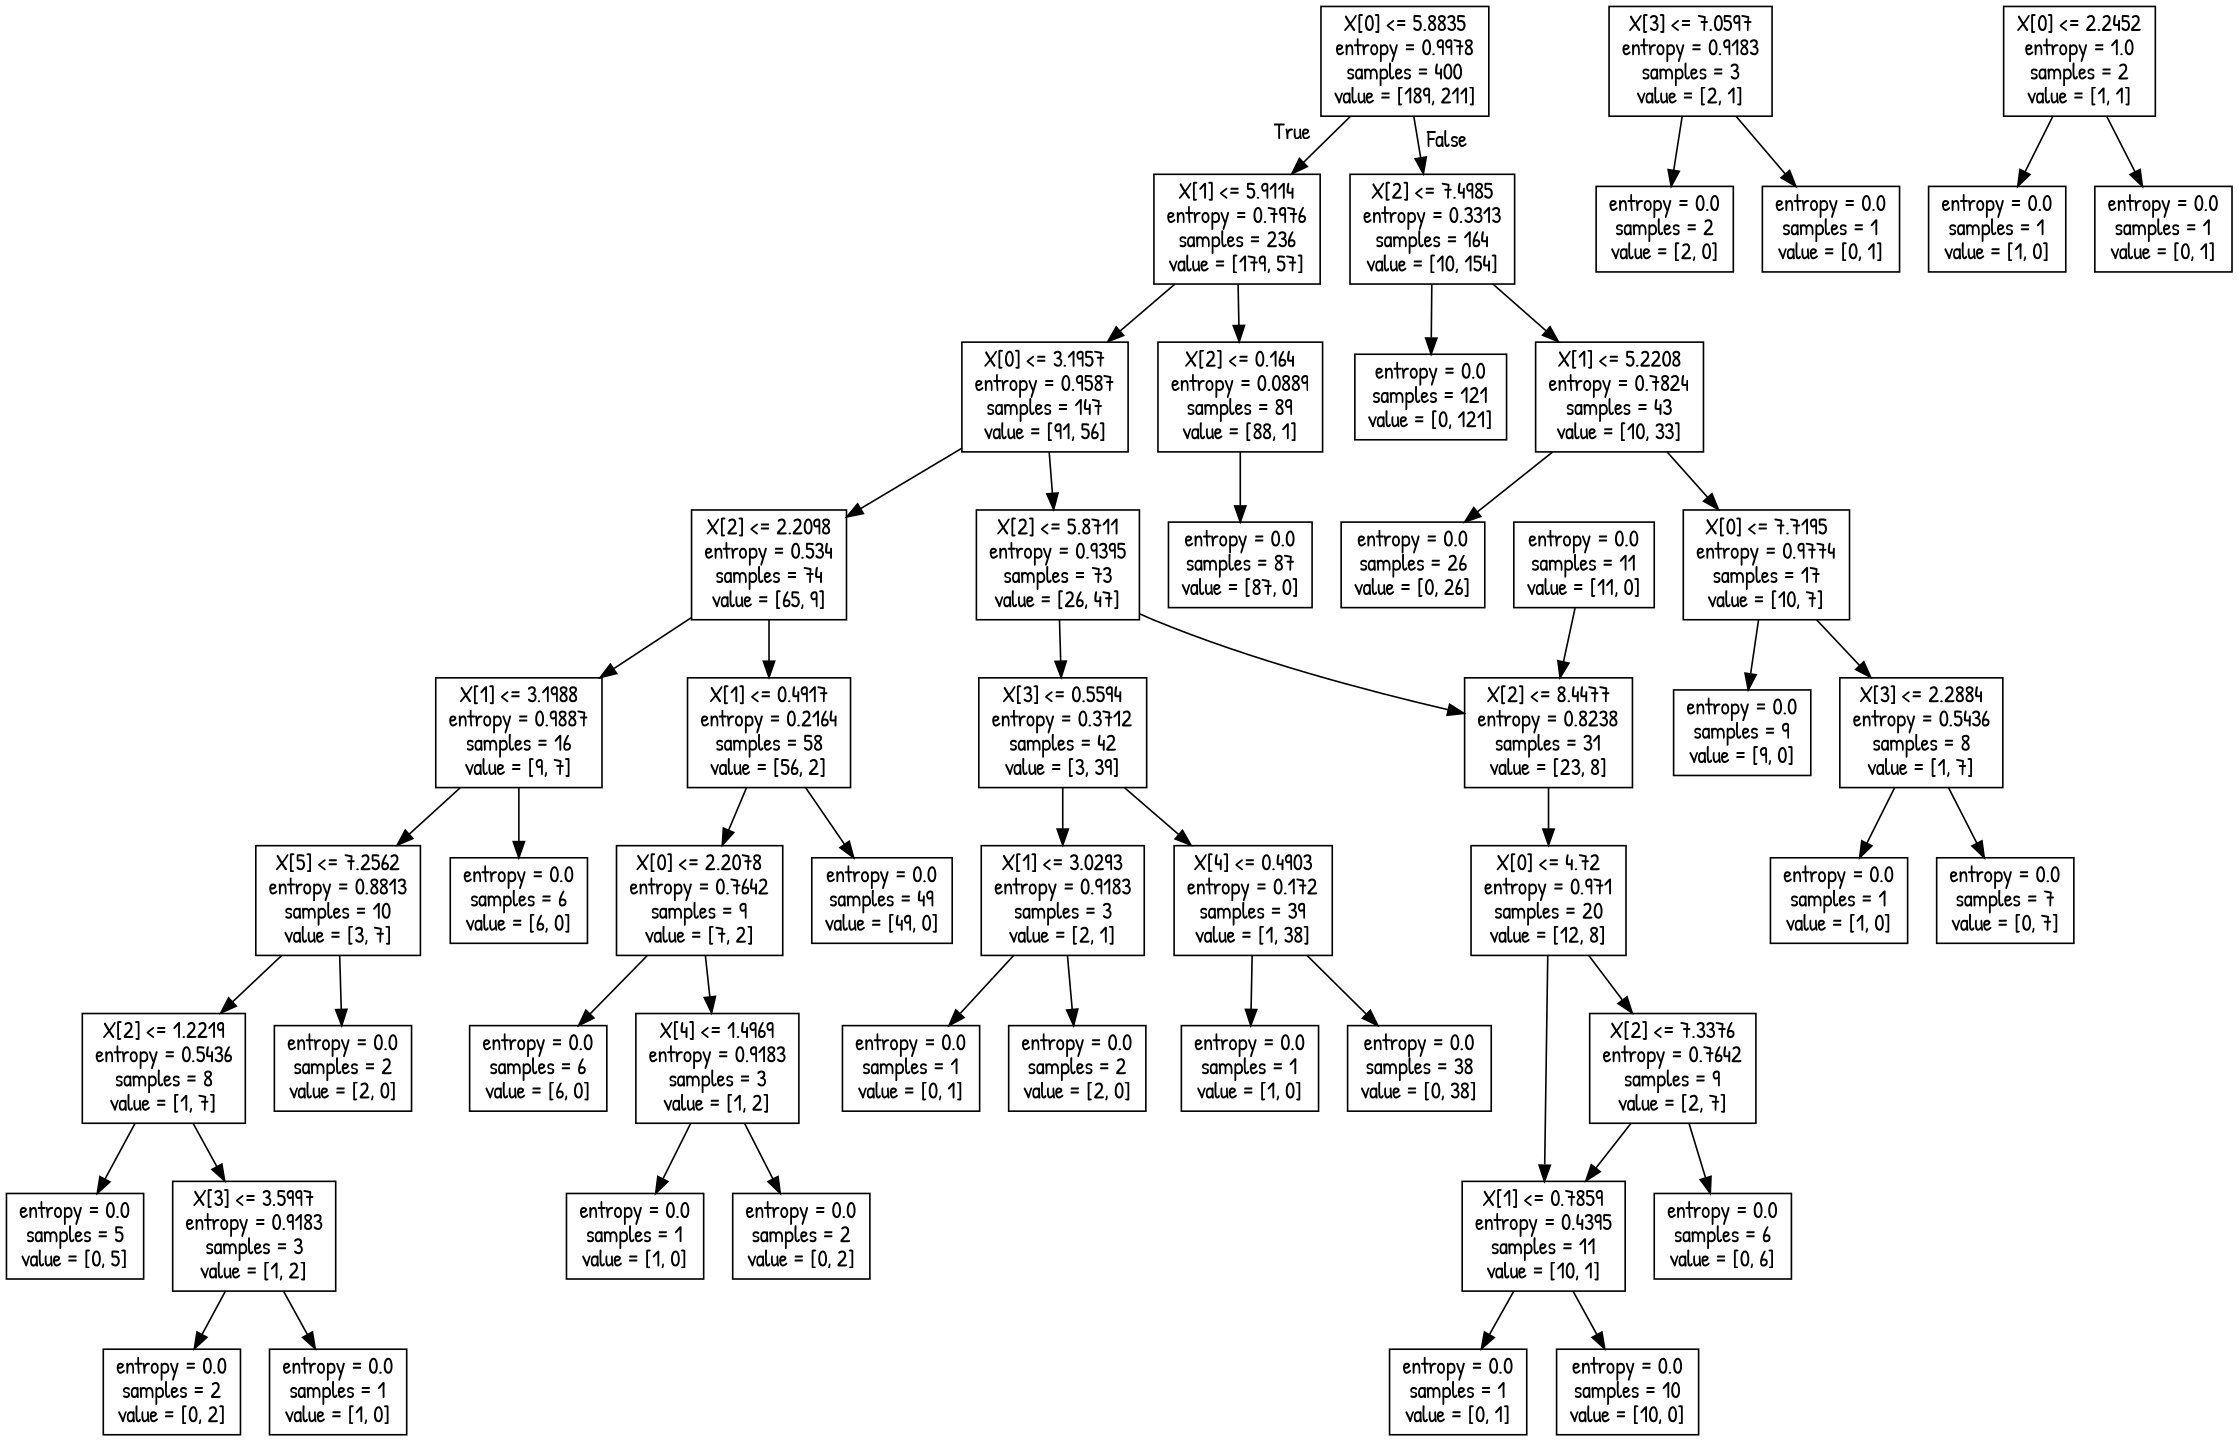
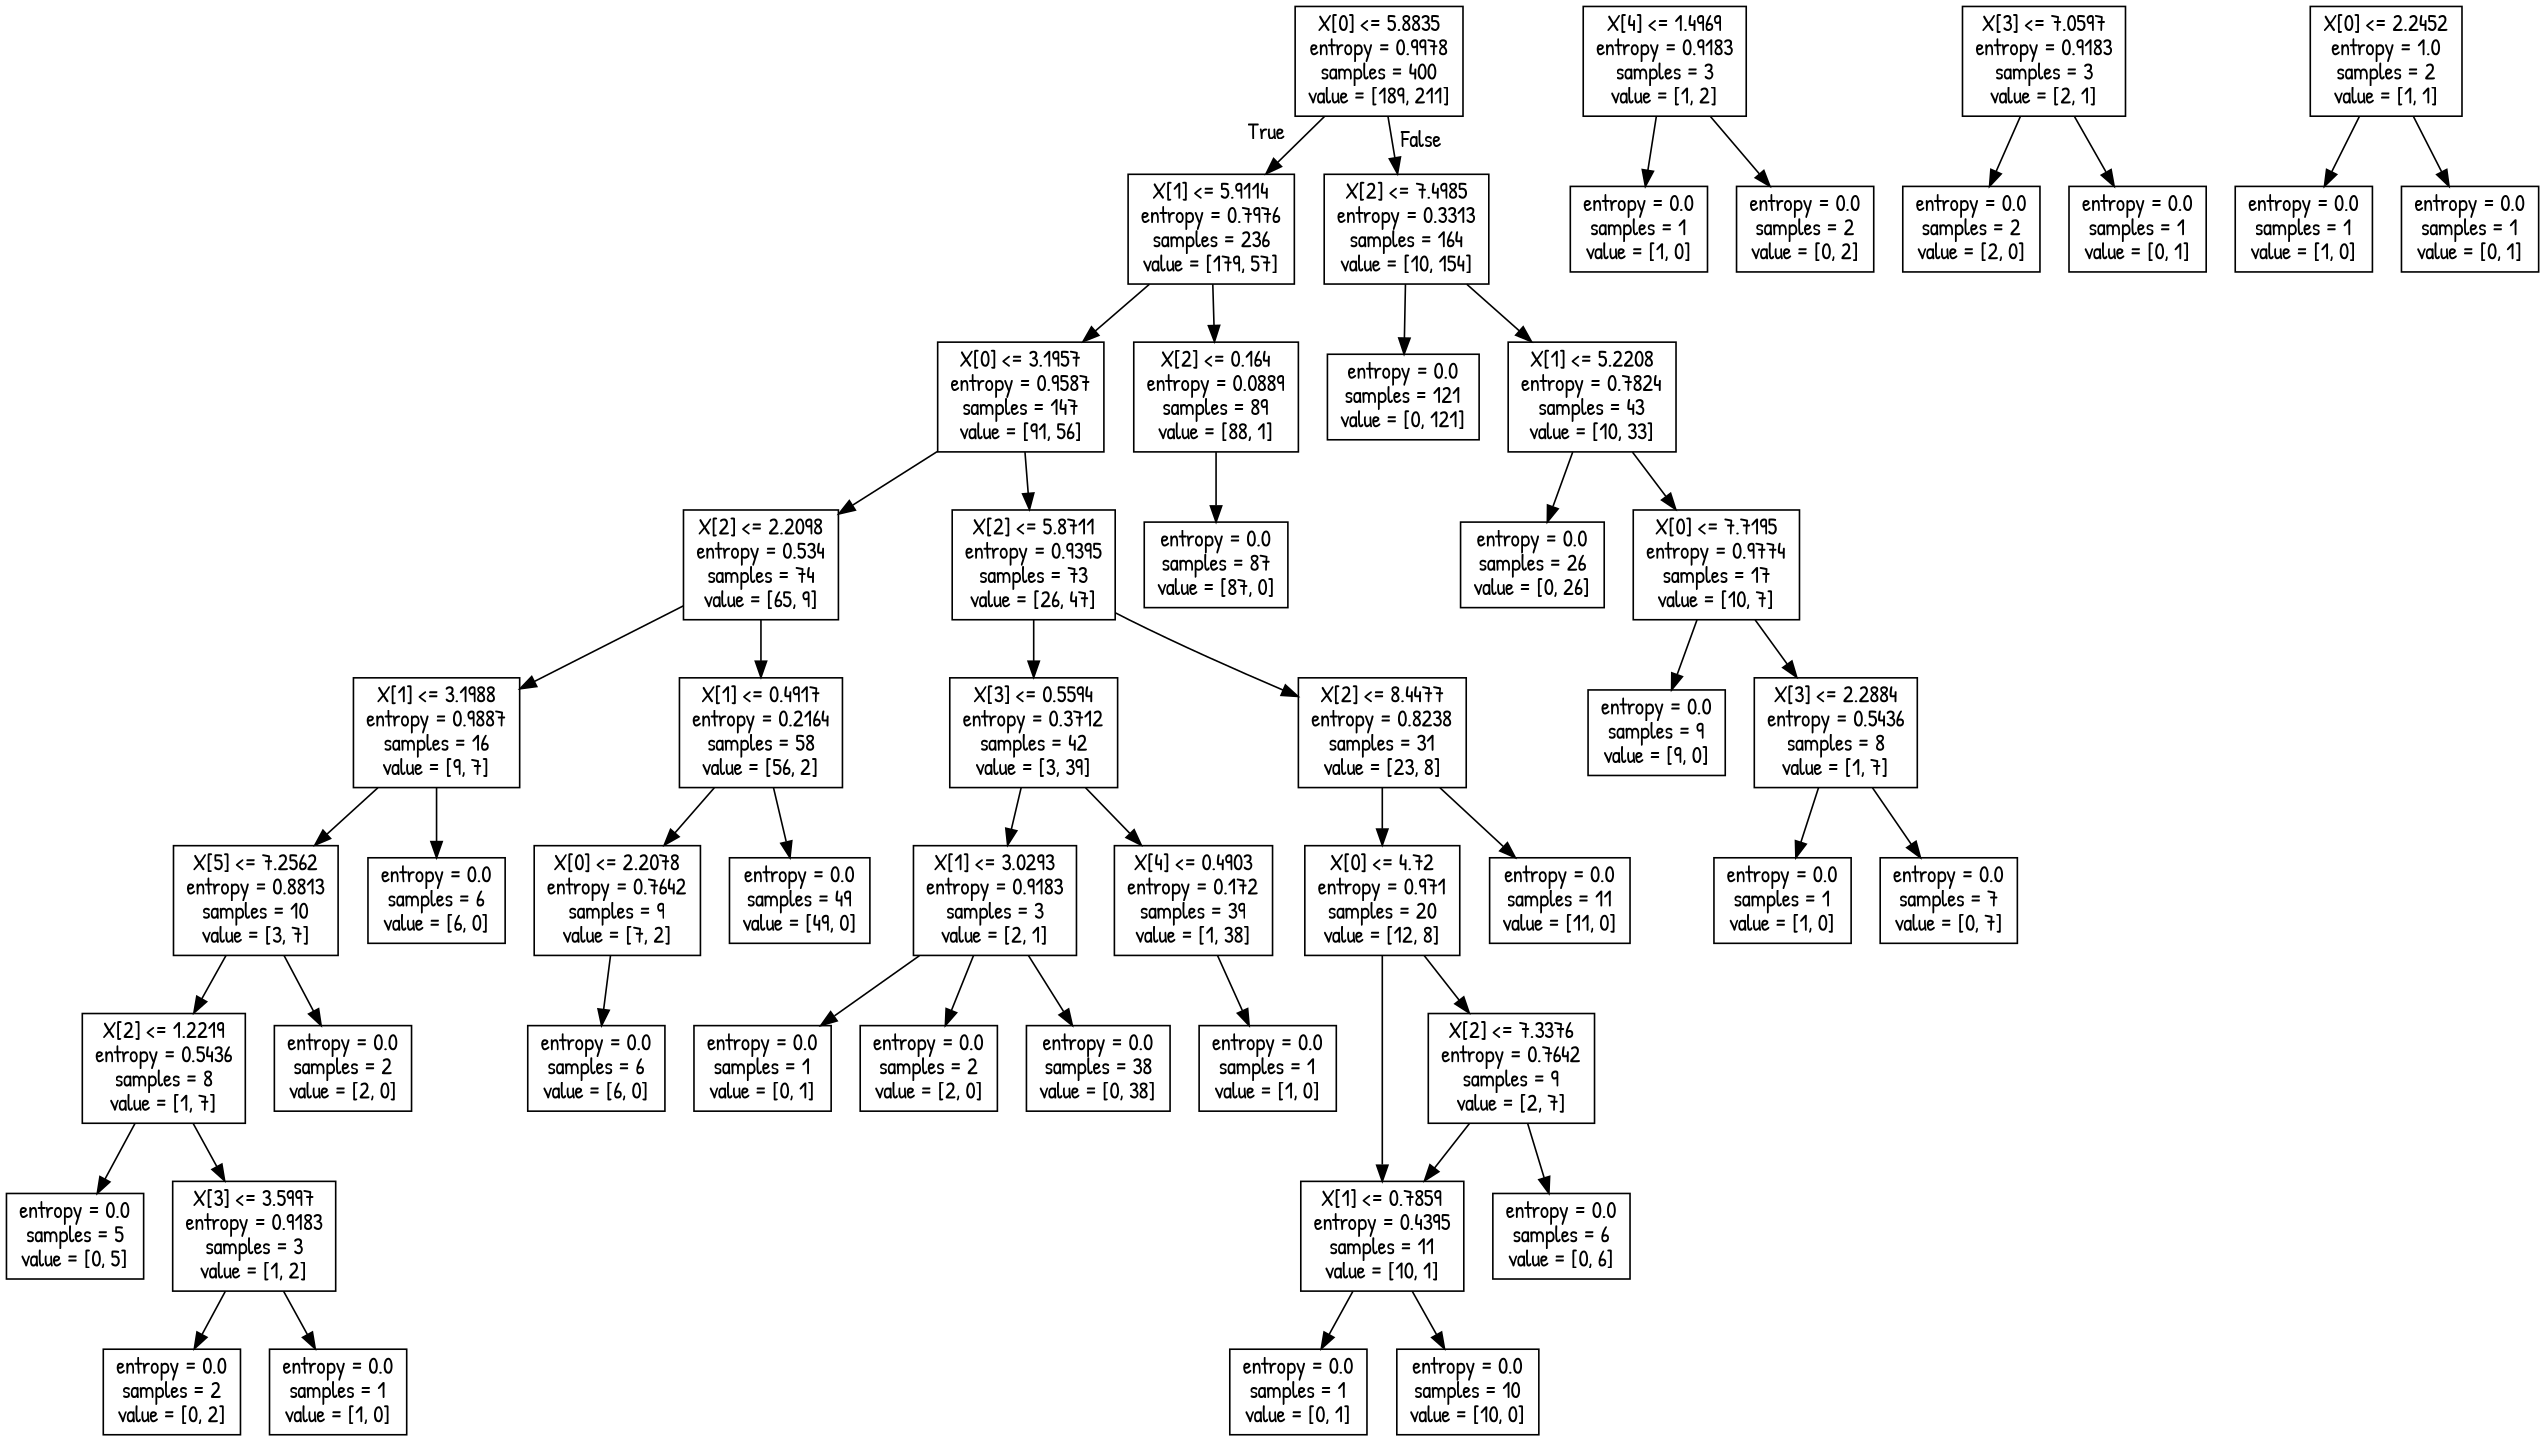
(1569, 635) -> (1472, 817)
(708, 976) -> none
(1337, 985) -> (1046, 984)
